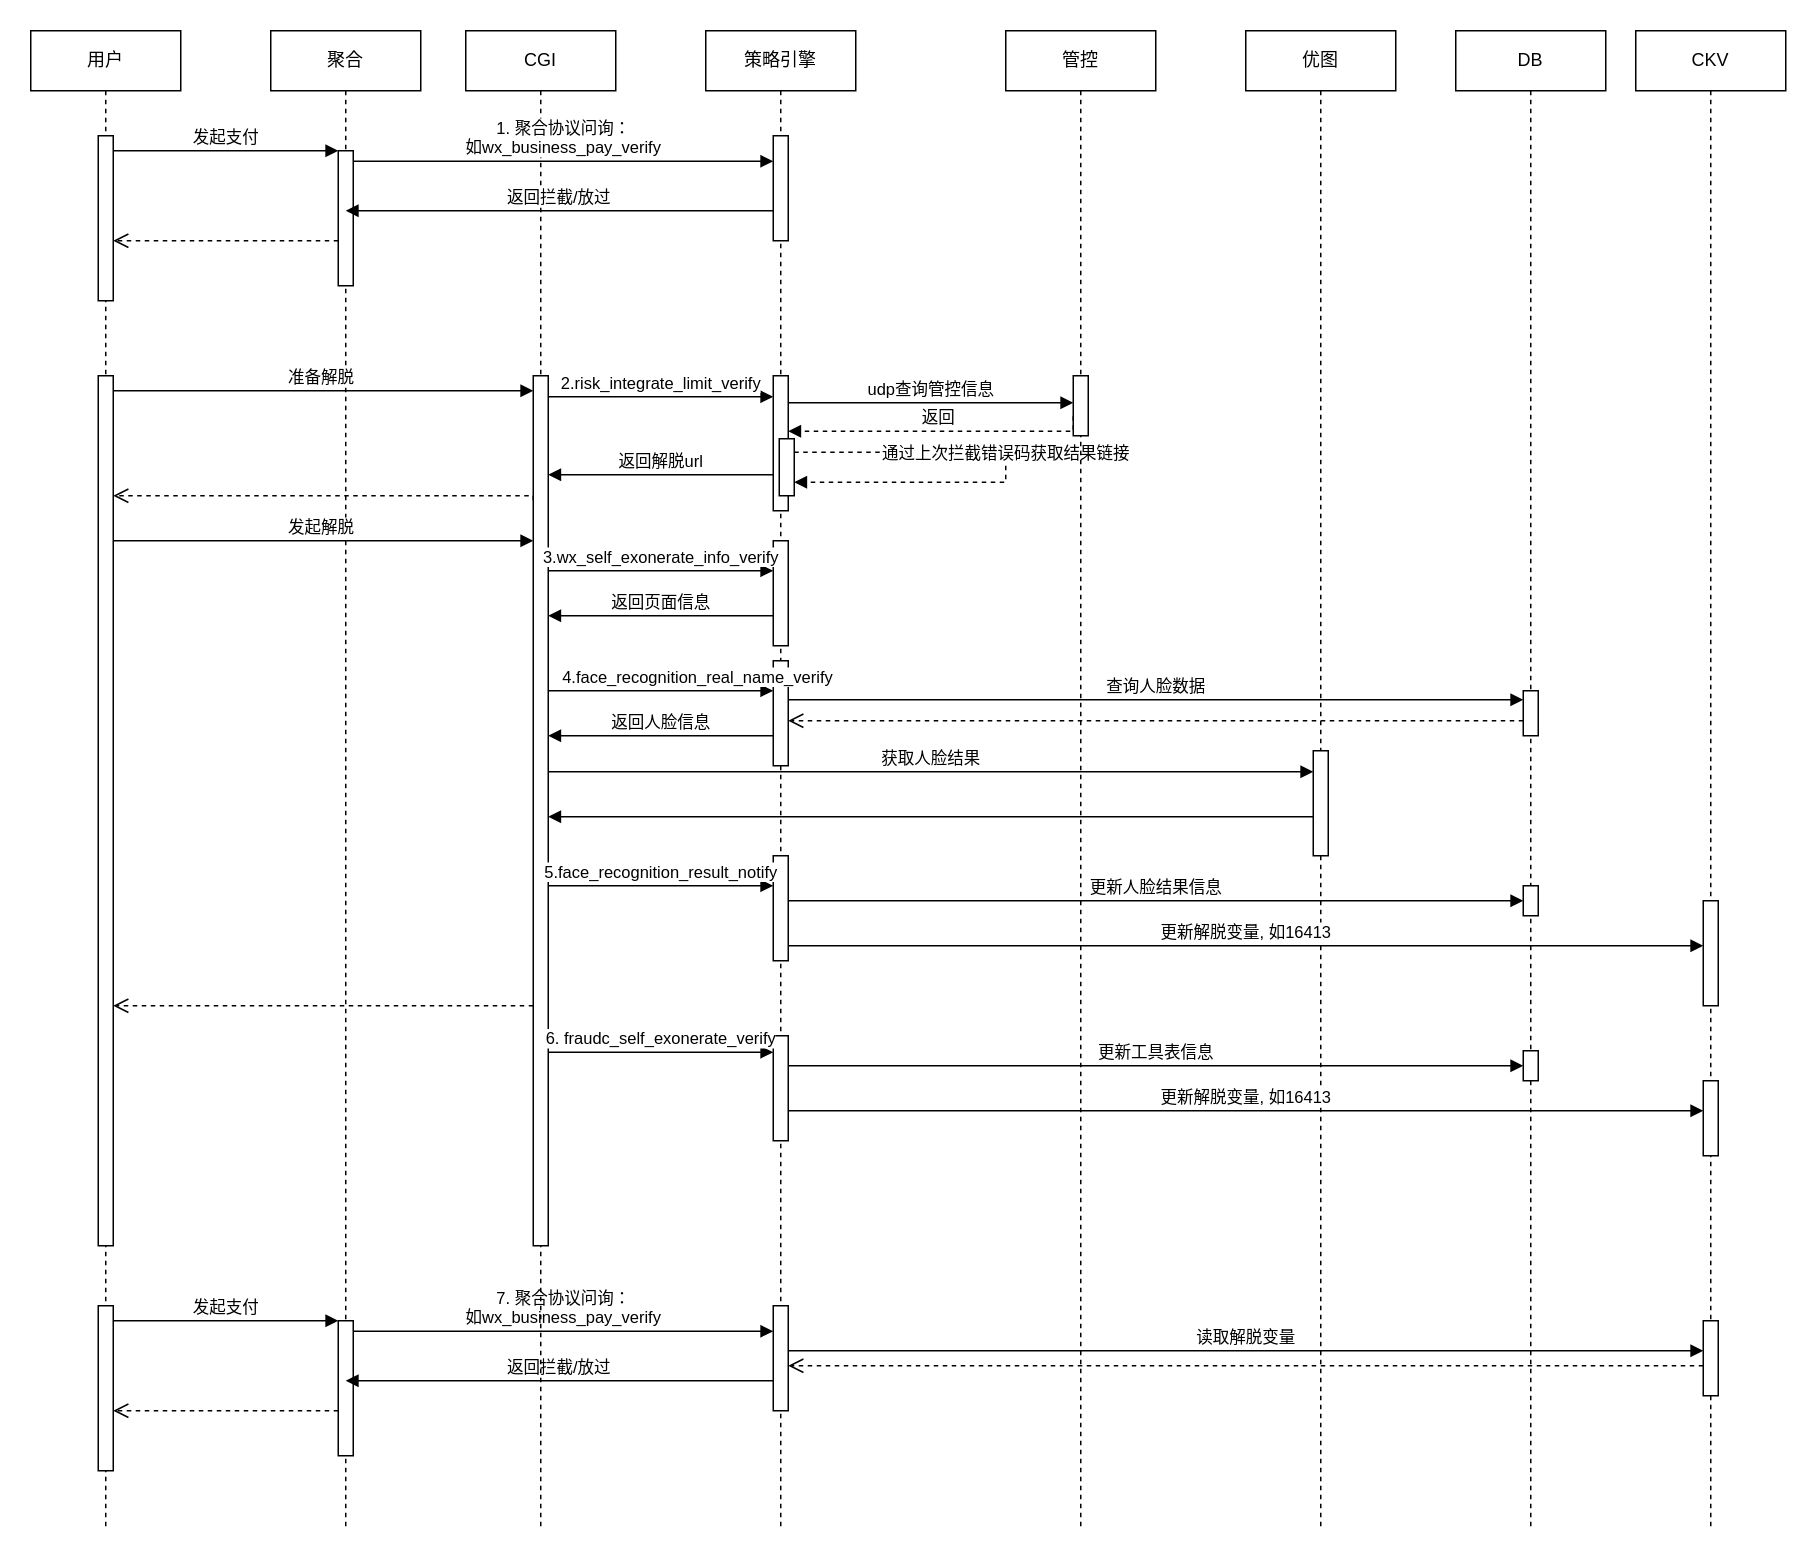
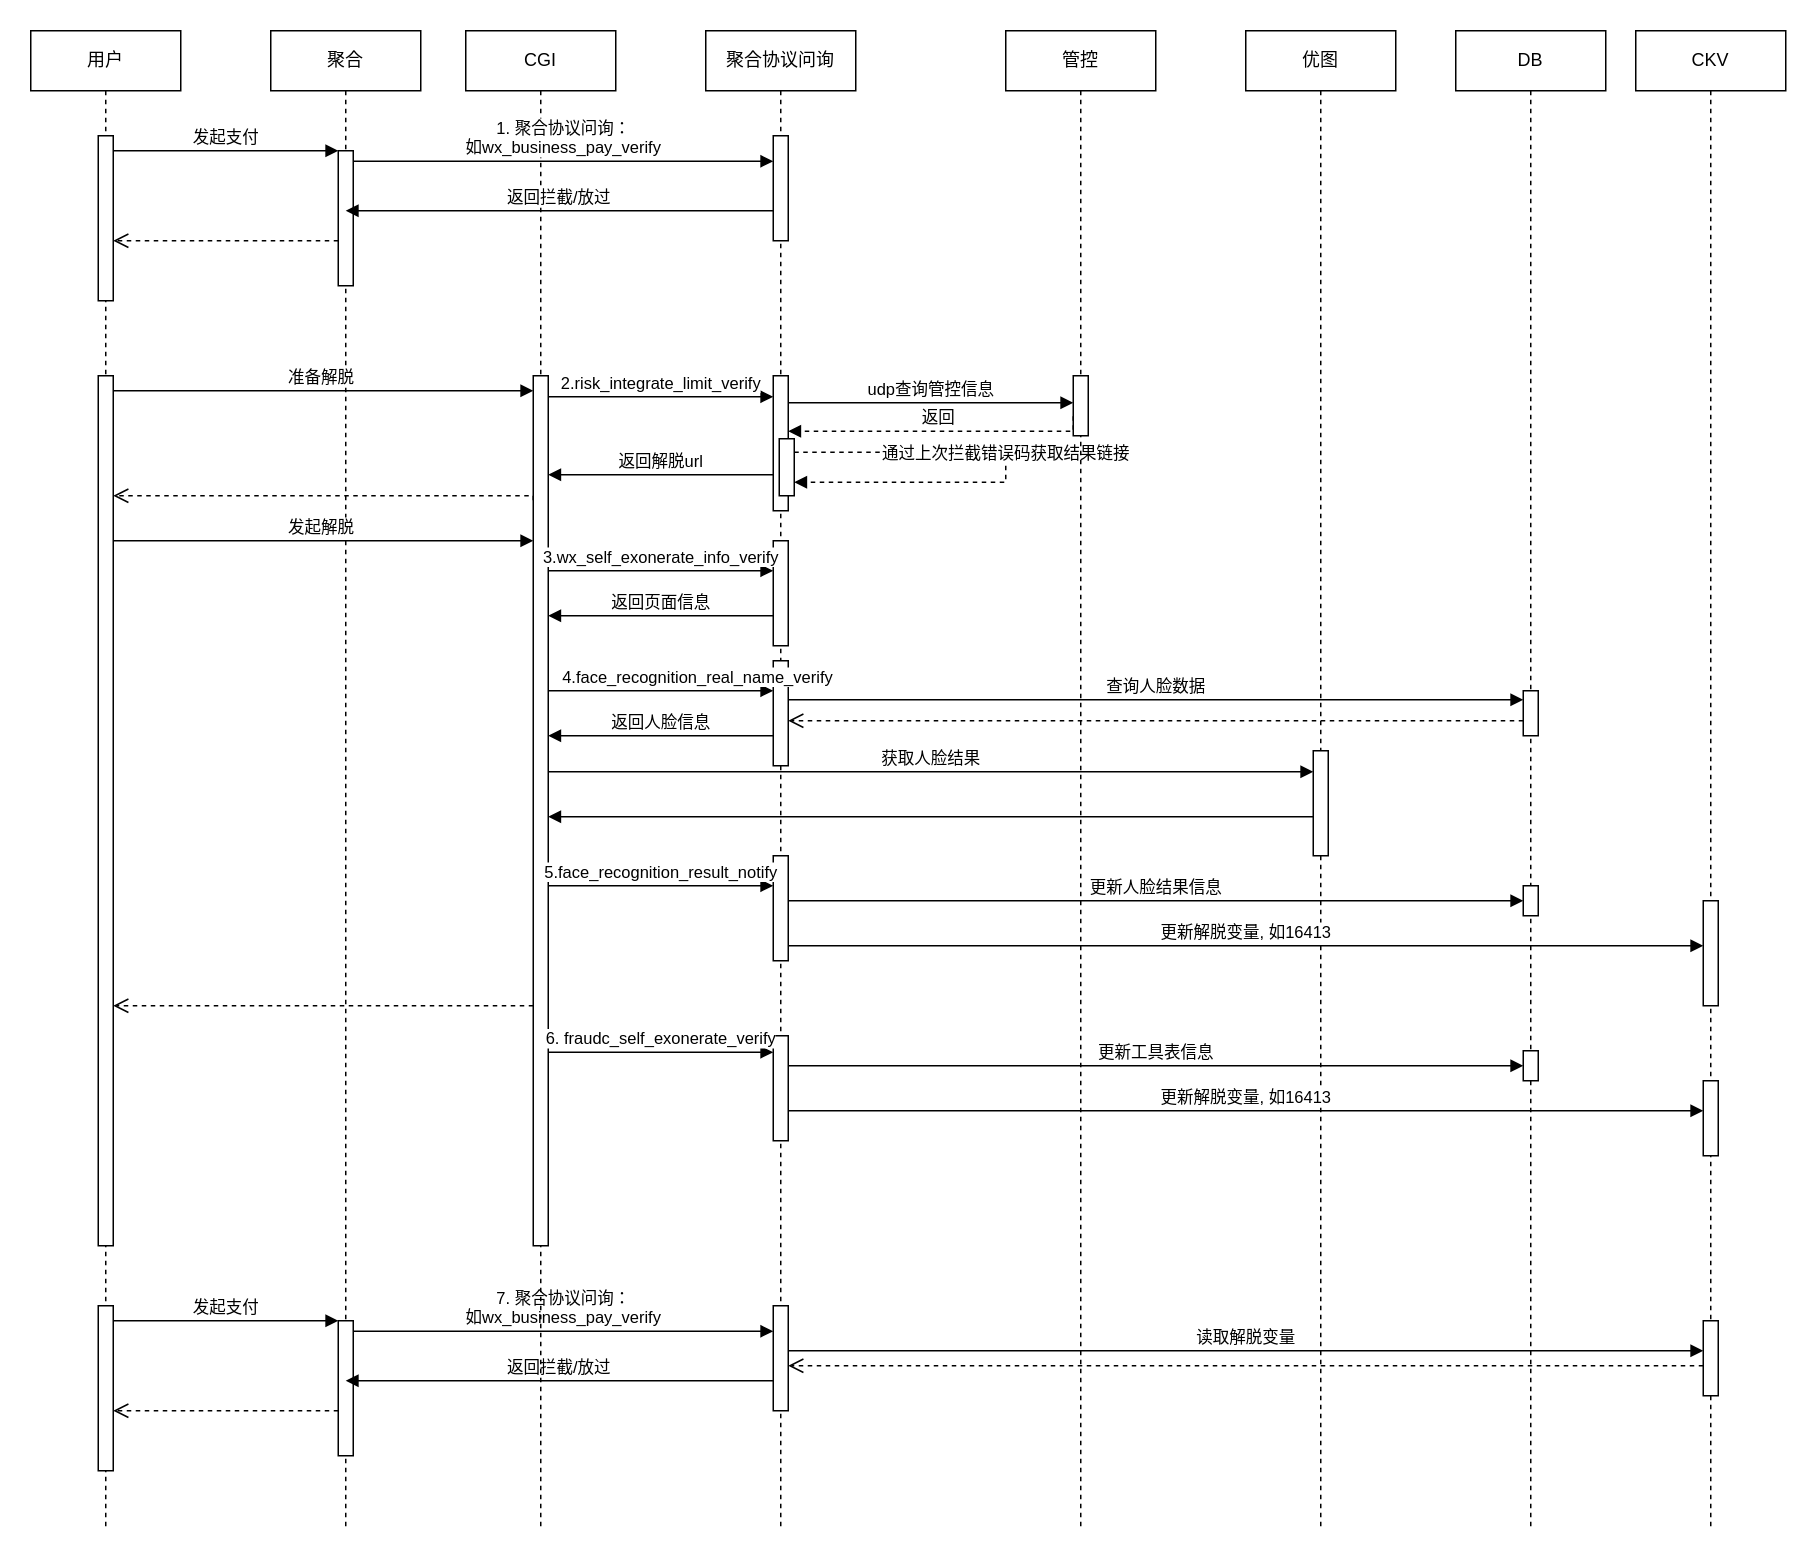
(781, 61) -> (781, 61)
